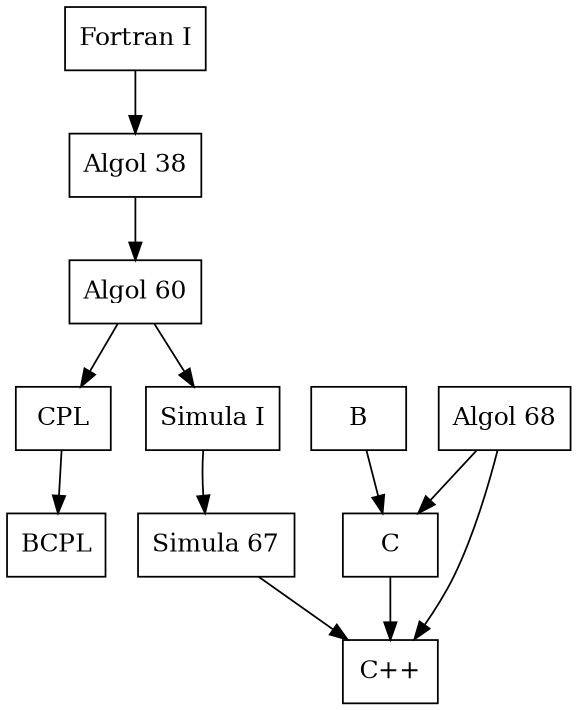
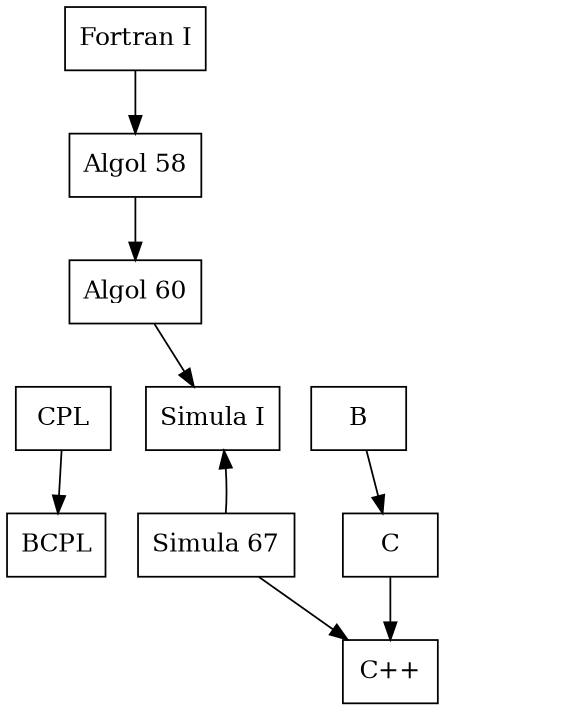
(135, 165) -> (135, 165)
(104, 348) -> none
(505, 418) -> none
(203, 473) -> (227, 491)
